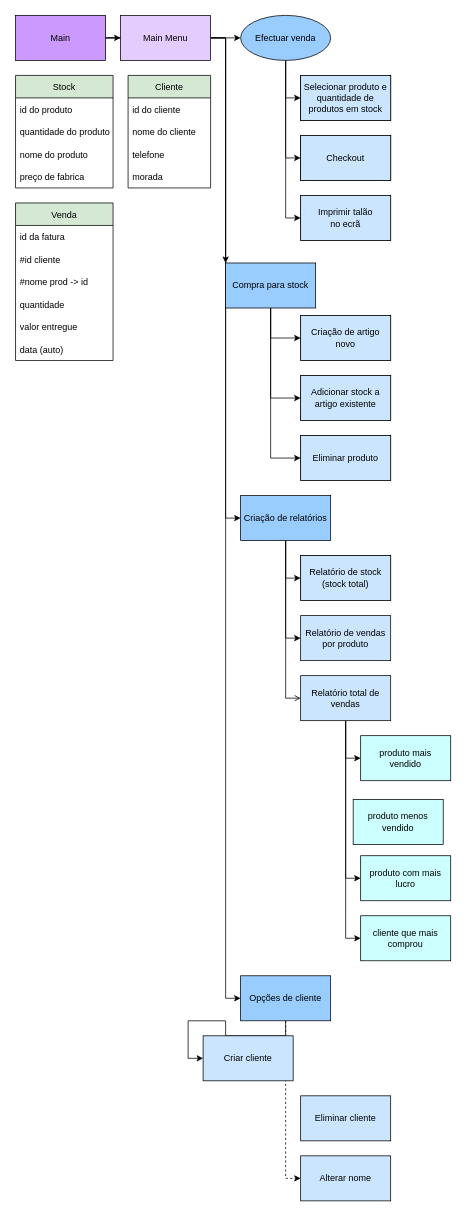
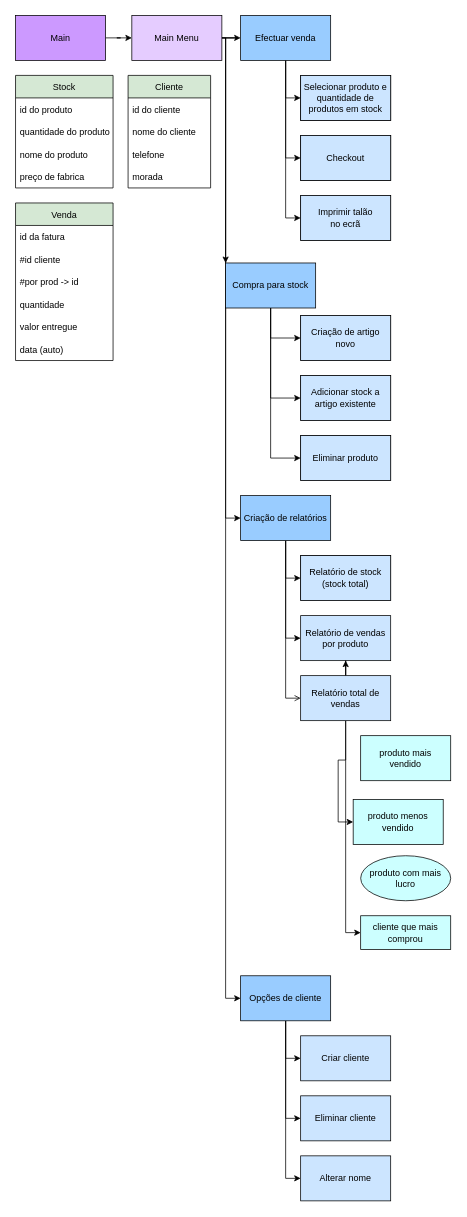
(165, 38) -> (177, 38)
(285, 38) -> (285, 38)
(55, 282) -> (53, 282)
(352, 758) -> none
none -> (340, 822)
(352, 878) -> (345, 665)
(405, 878) -> (405, 878)
(405, 938) -> (405, 932)
(248, 1058) -> (345, 1058)
none -> (292, 1118)
(285, 1153) -> (285, 1153)
